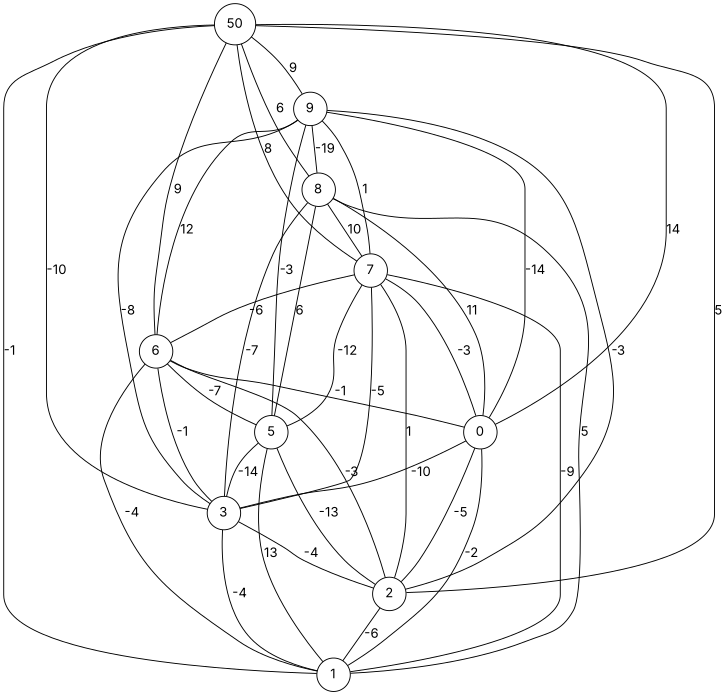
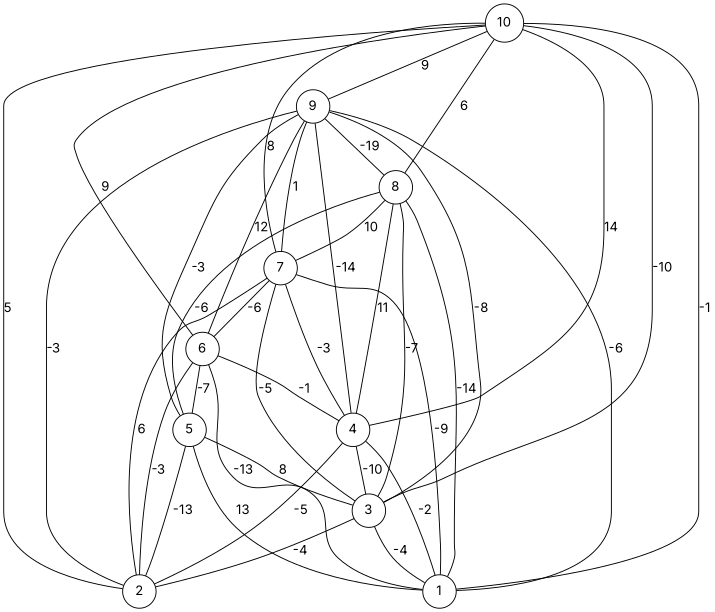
(235, 24) -> (505, 23)
(300, 311) -> (202, 309)
(334, 363) -> none
(409, 432) -> (142, 430)
(480, 432) -> (353, 430)
(585, 432) -> (466, 389)
(174, 439) -> none
(248, 473) -> (283, 470)
(132, 513) -> (243, 470)
(361, 634) -> (601, 337)
